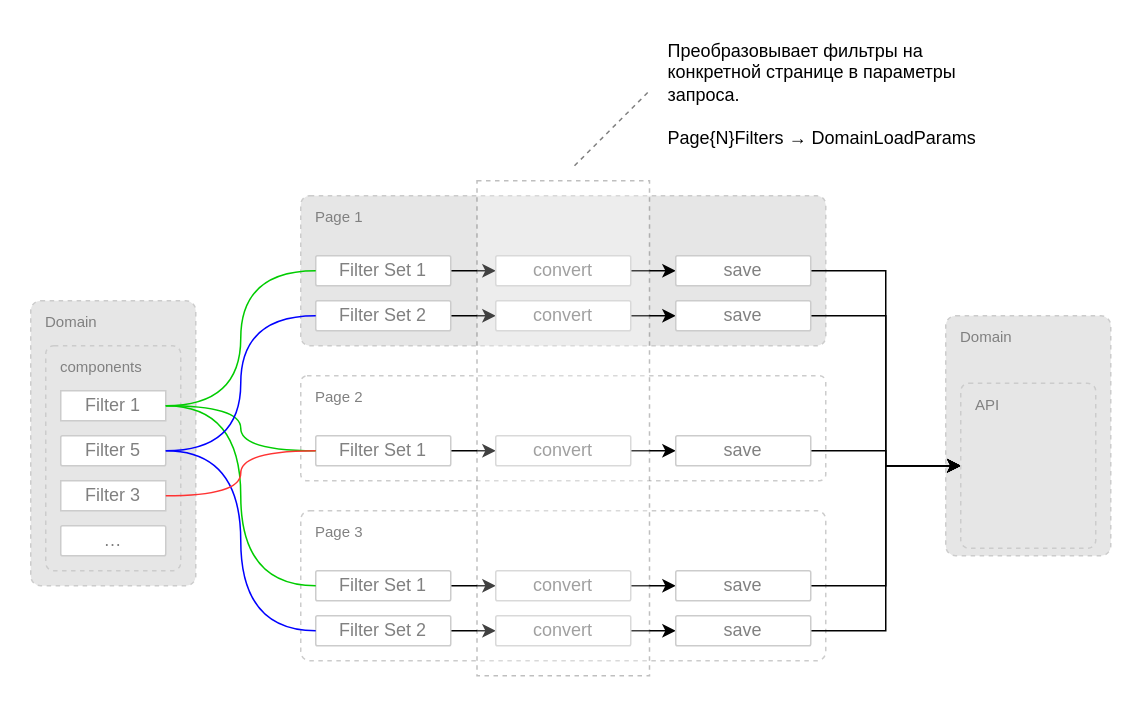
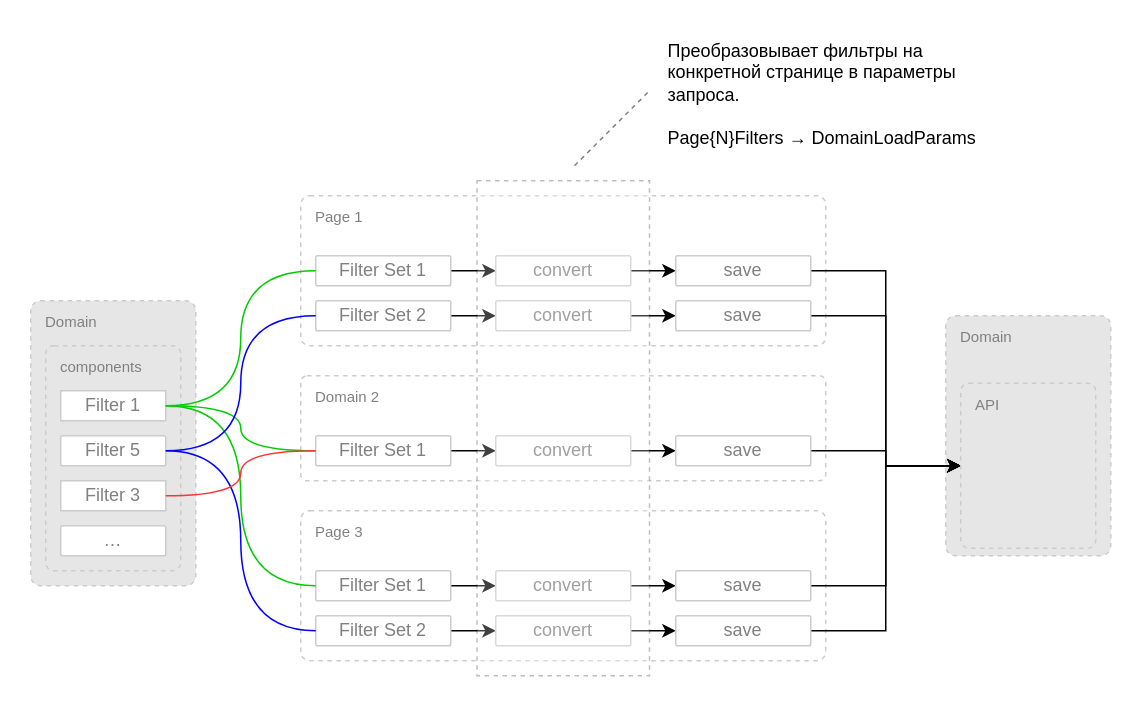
(339, 218) -> (339, 218)
(339, 398) -> (345, 398)
